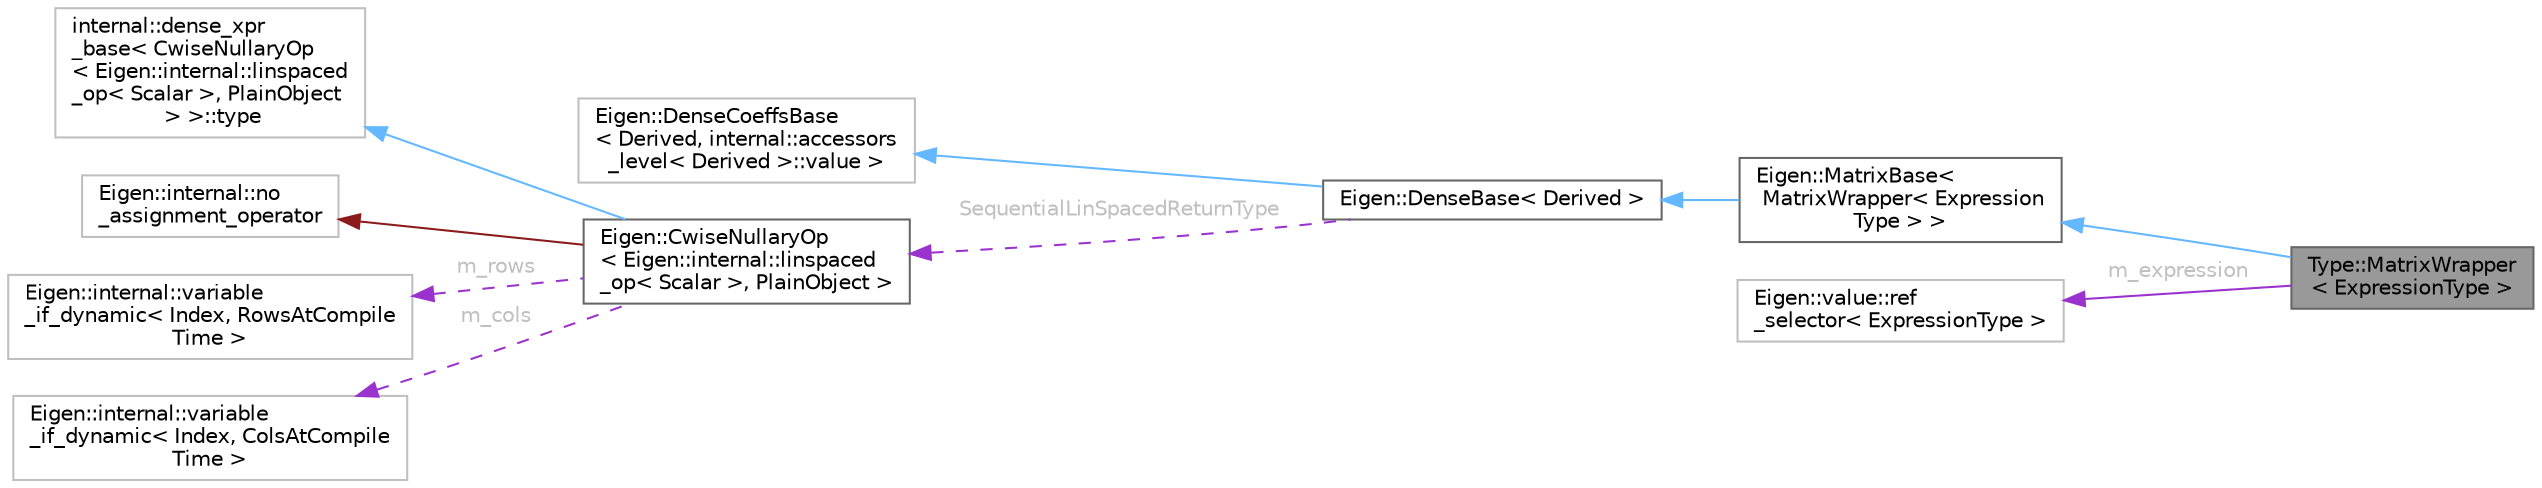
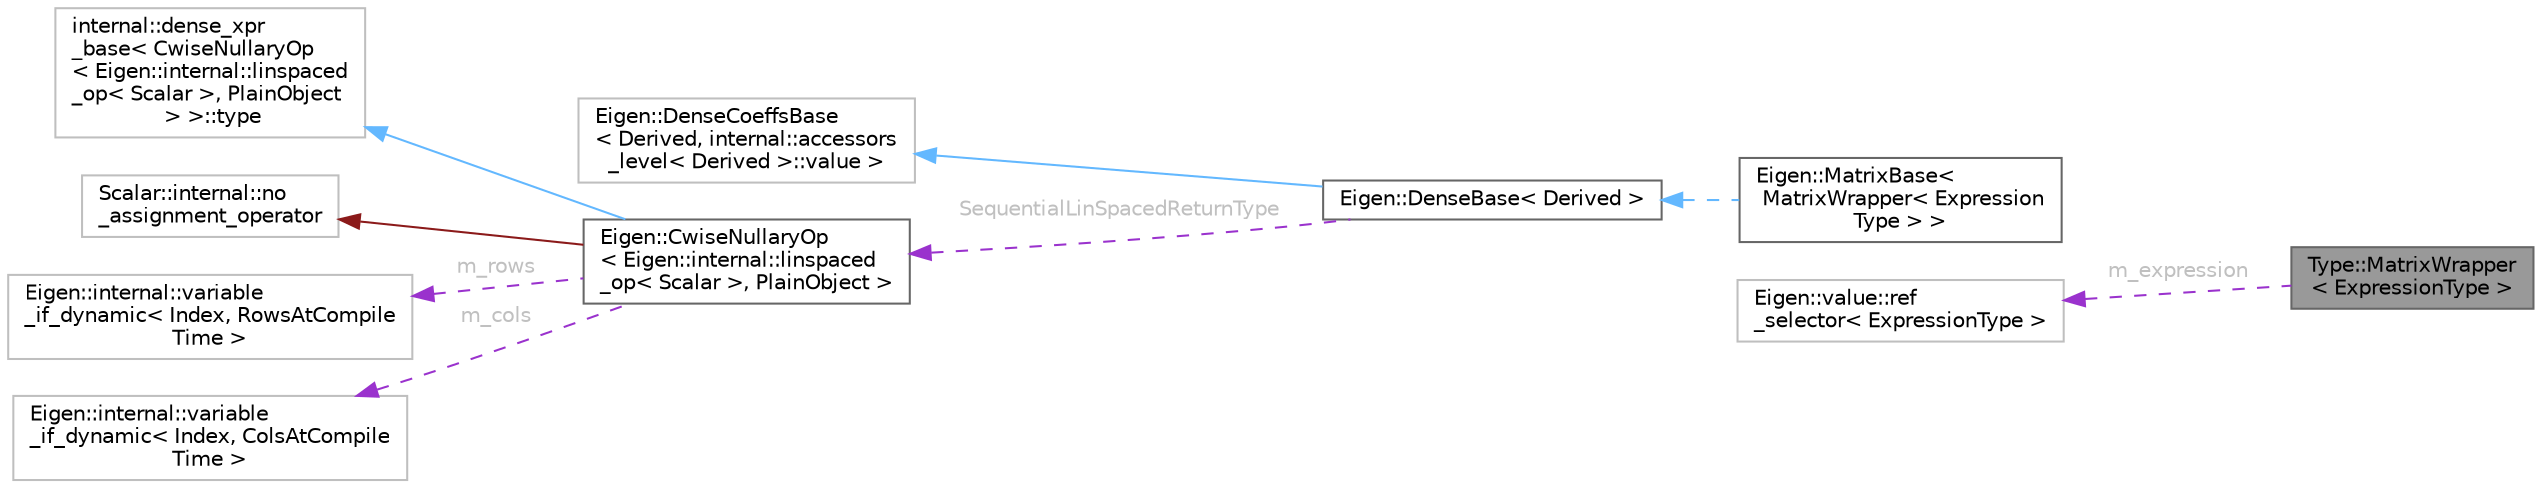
(1711, 200) -> (1711, 200)
(210, 206) -> (210, 206)
(2187, 241) -> none
(2188, 292) -> (2188, 292)
